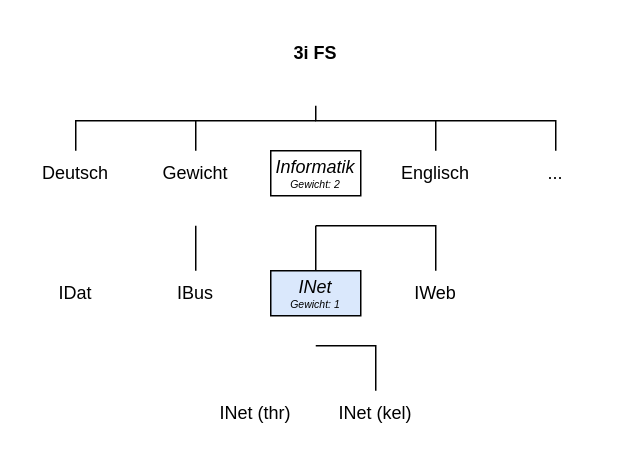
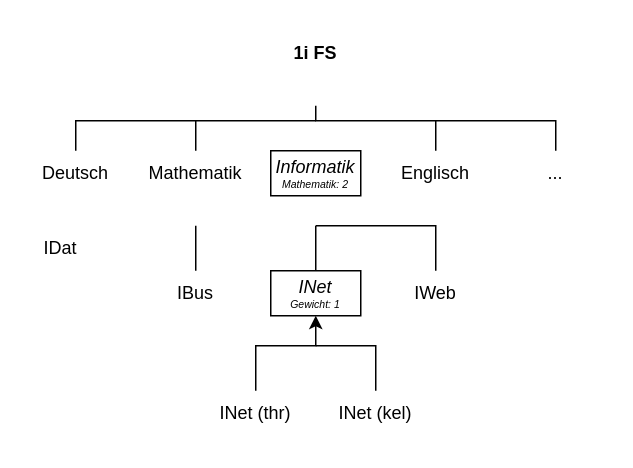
(316, 53) -> (316, 53)
(196, 173) -> (196, 173)
(316, 173) -> (316, 173)
(76, 293) -> (61, 248)
(316, 293) -> (316, 293)
none -> (273, 346)
